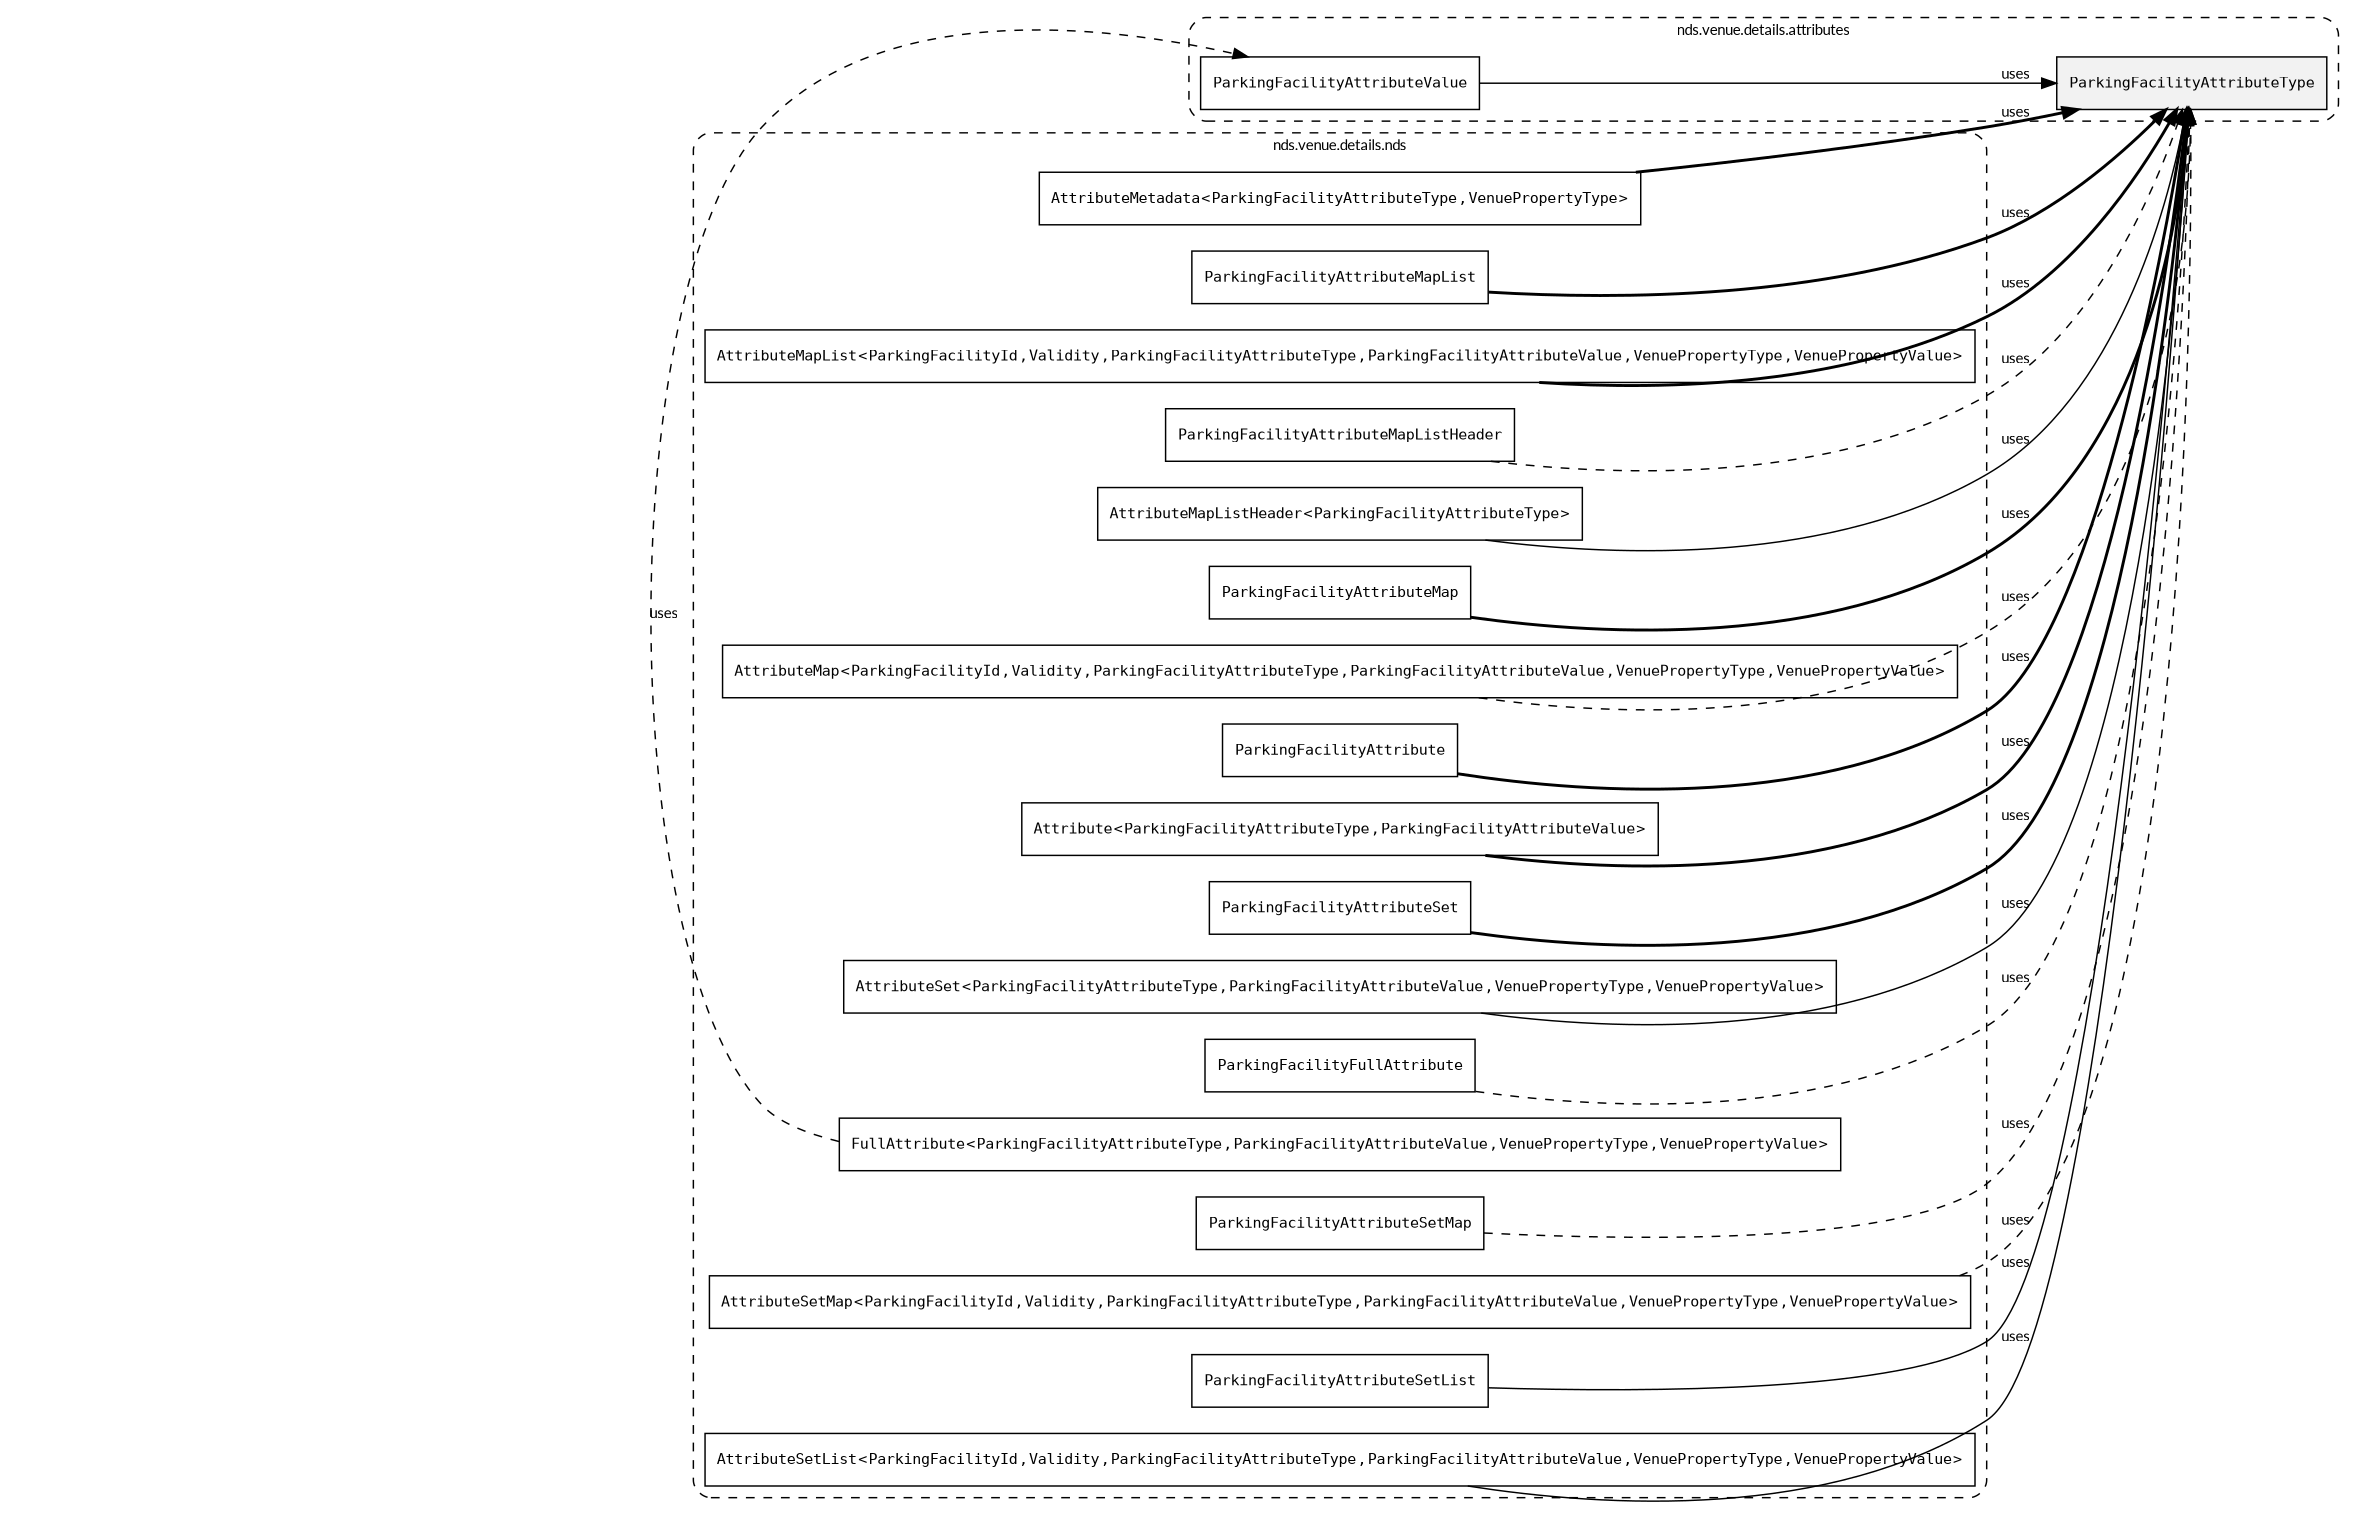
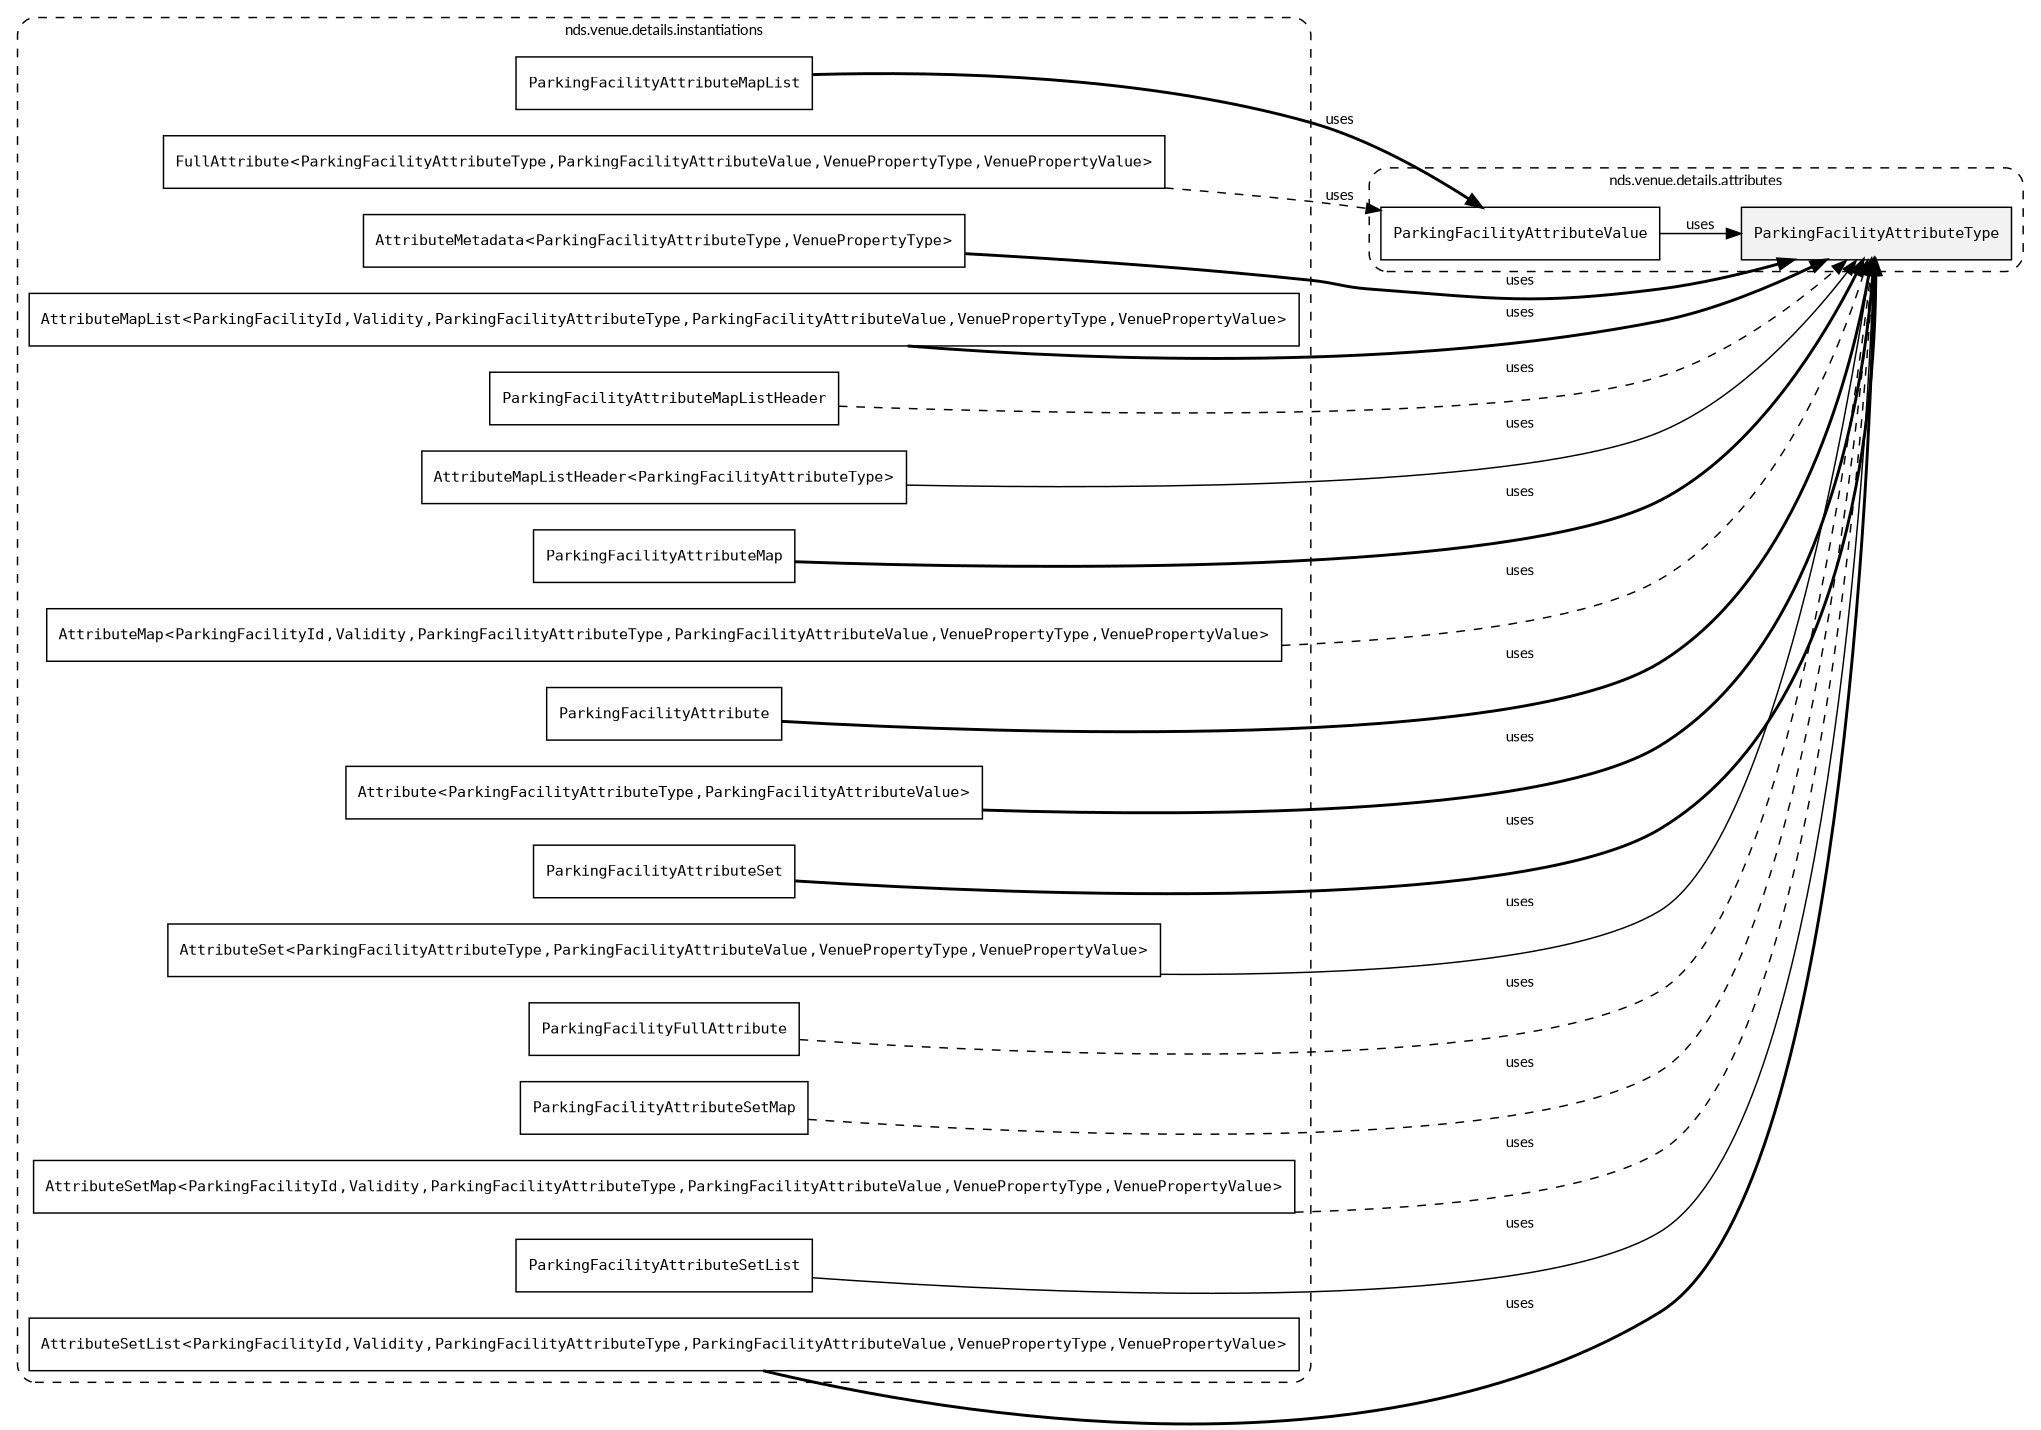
(1340, 147) -> (664, 31)
(1843, 276) -> (1151, 91)
(2094, 1046) -> (1713, 1253)
